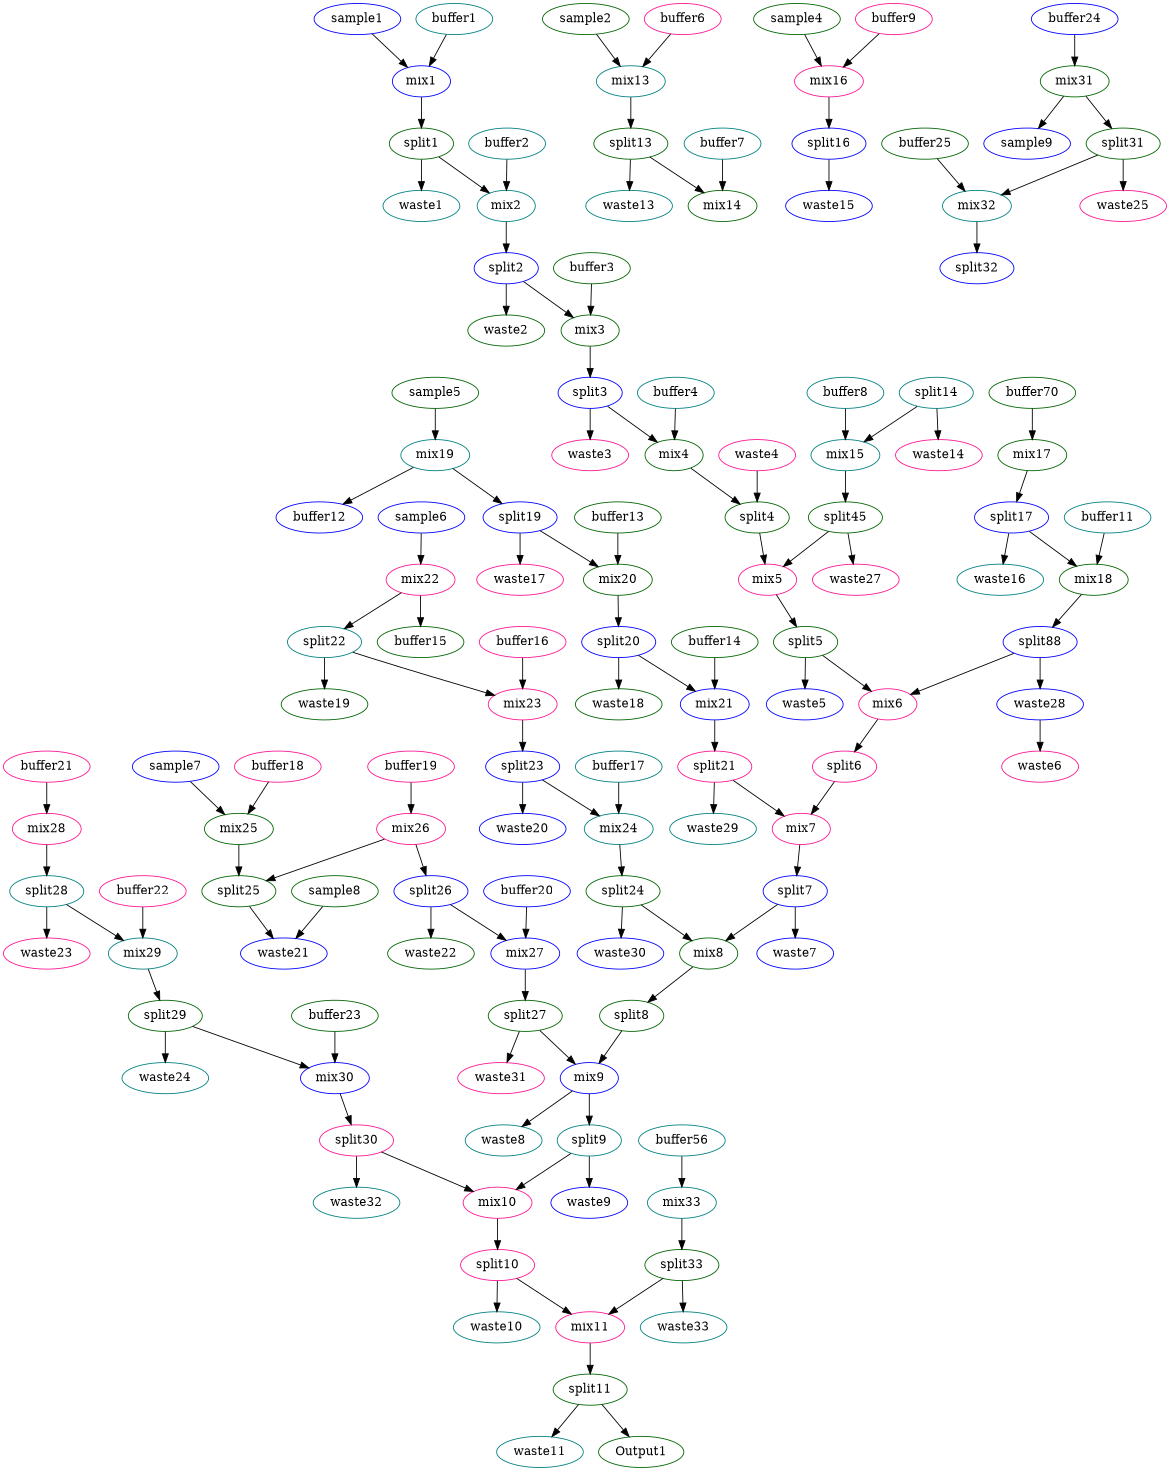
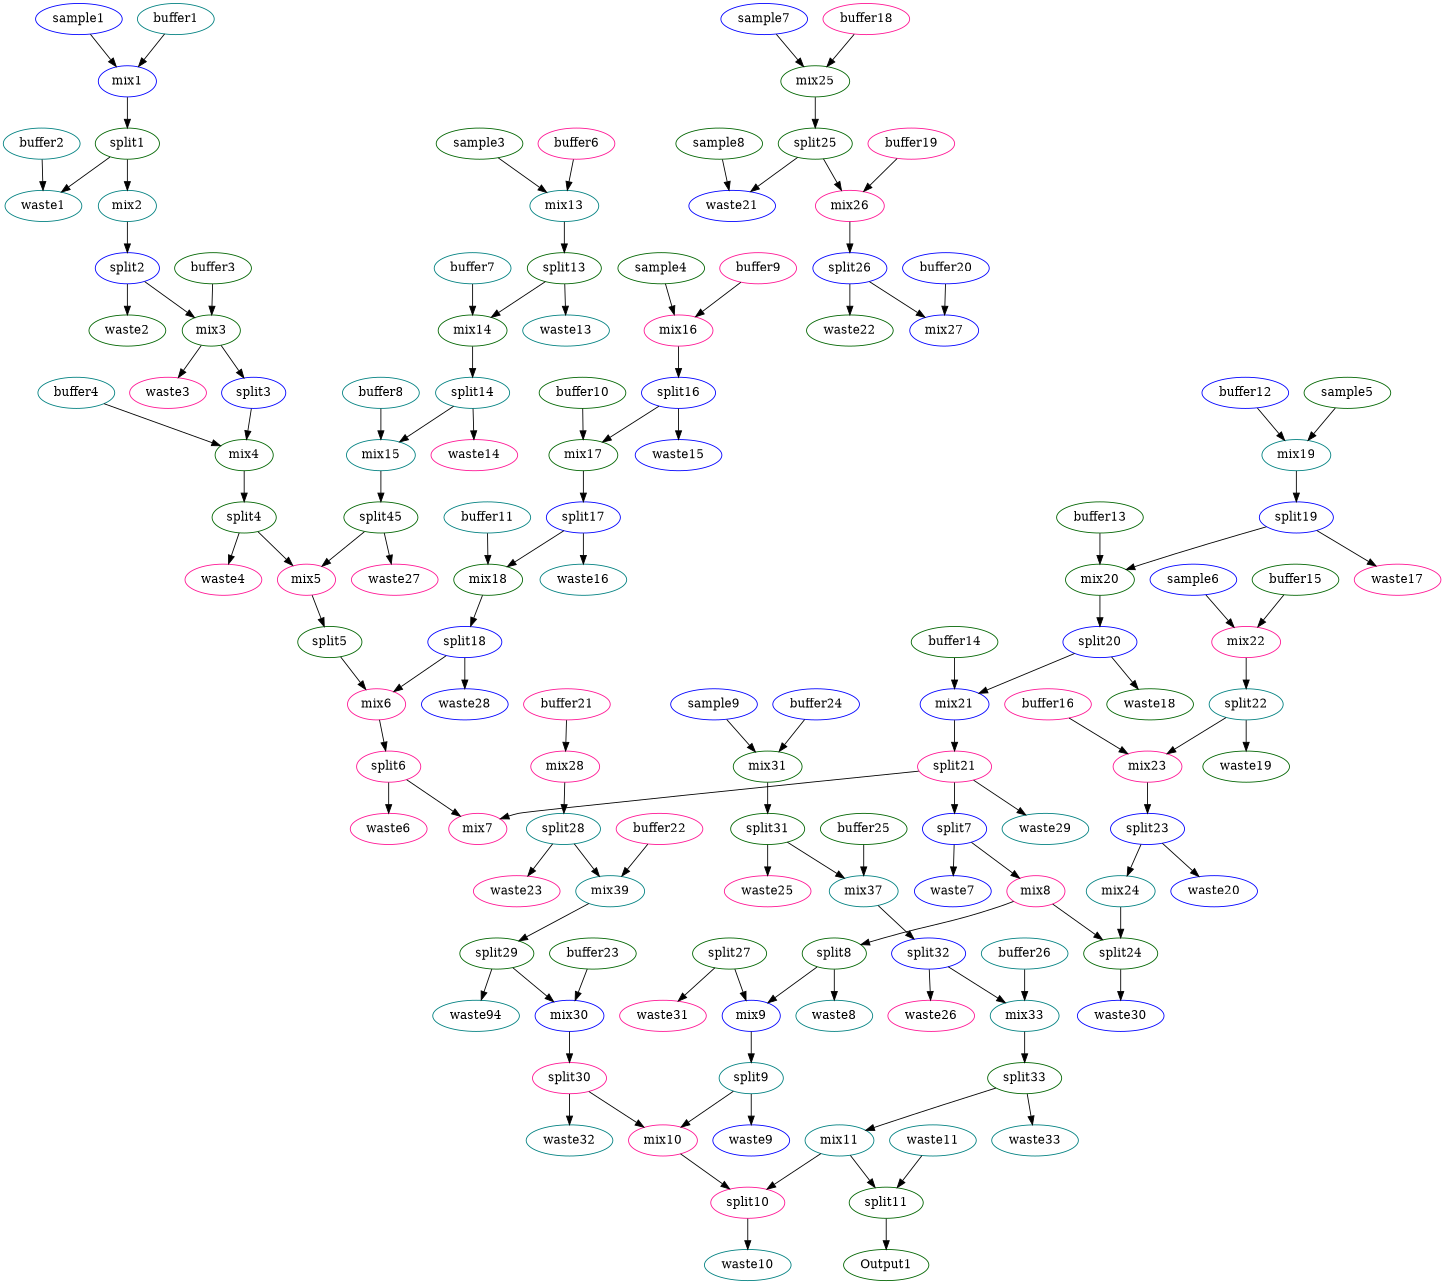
(586, 19) -> (480, 144)
(1054, 109) -> (738, 732)
(507, 171) -> (42, 171)
(977, 206) -> (864, 891)
none -> (473, 357)
(1032, 393) -> (583, 393)
(590, 420) -> (192, 358)
none -> (634, 422)
(757, 482) -> (235, 544)
(382, 484) -> (1268, 421)
(421, 607) -> (1274, 607)
(1040, 642) -> (465, 642)
(805, 704) -> none
(1040, 731) -> (389, 794)
(619, 767) -> none
(799, 856) -> (955, 794)
(330, 858) -> (830, 171)
(663, 920) -> (1074, 919)
(143, 954) -> (610, 891)
(709, 954) -> (1036, 891)
(525, 980) -> none
none -> (973, 982)
none -> (931, 1016)
(165, 1078) -> (476, 1016)
(551, 1106) -> (834, 980)
(682, 1140) -> (1025, 954)
(540, 1294) -> (798, 1169)
(590, 1327) -> (839, 1140)
(568, 1417) -> (912, 1168)
